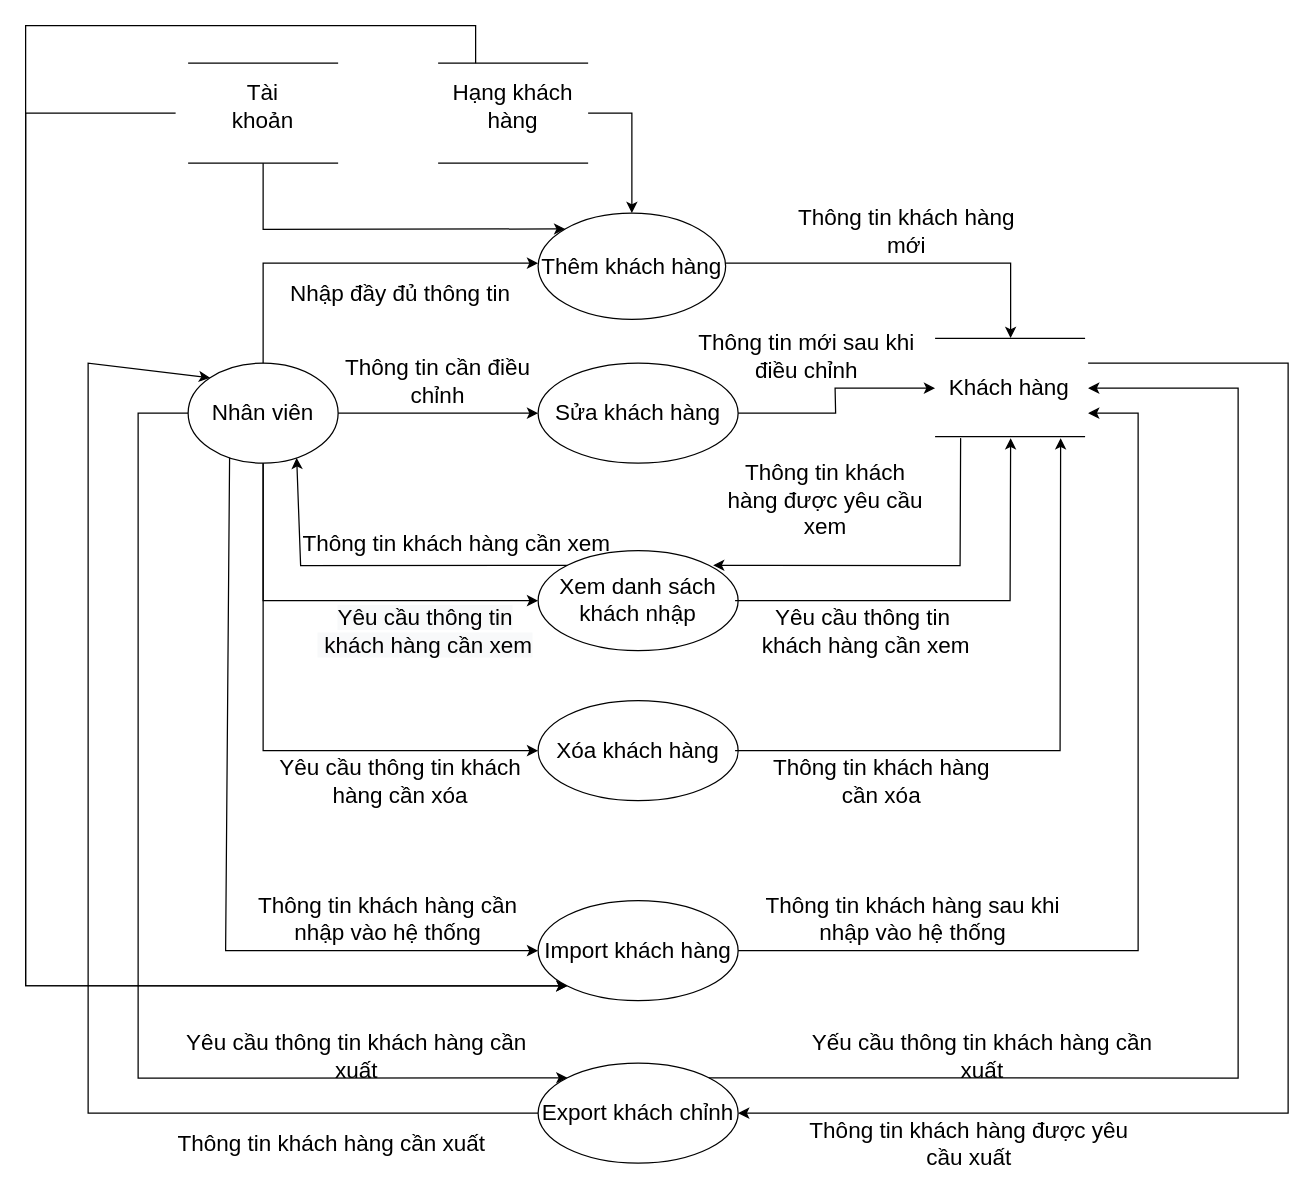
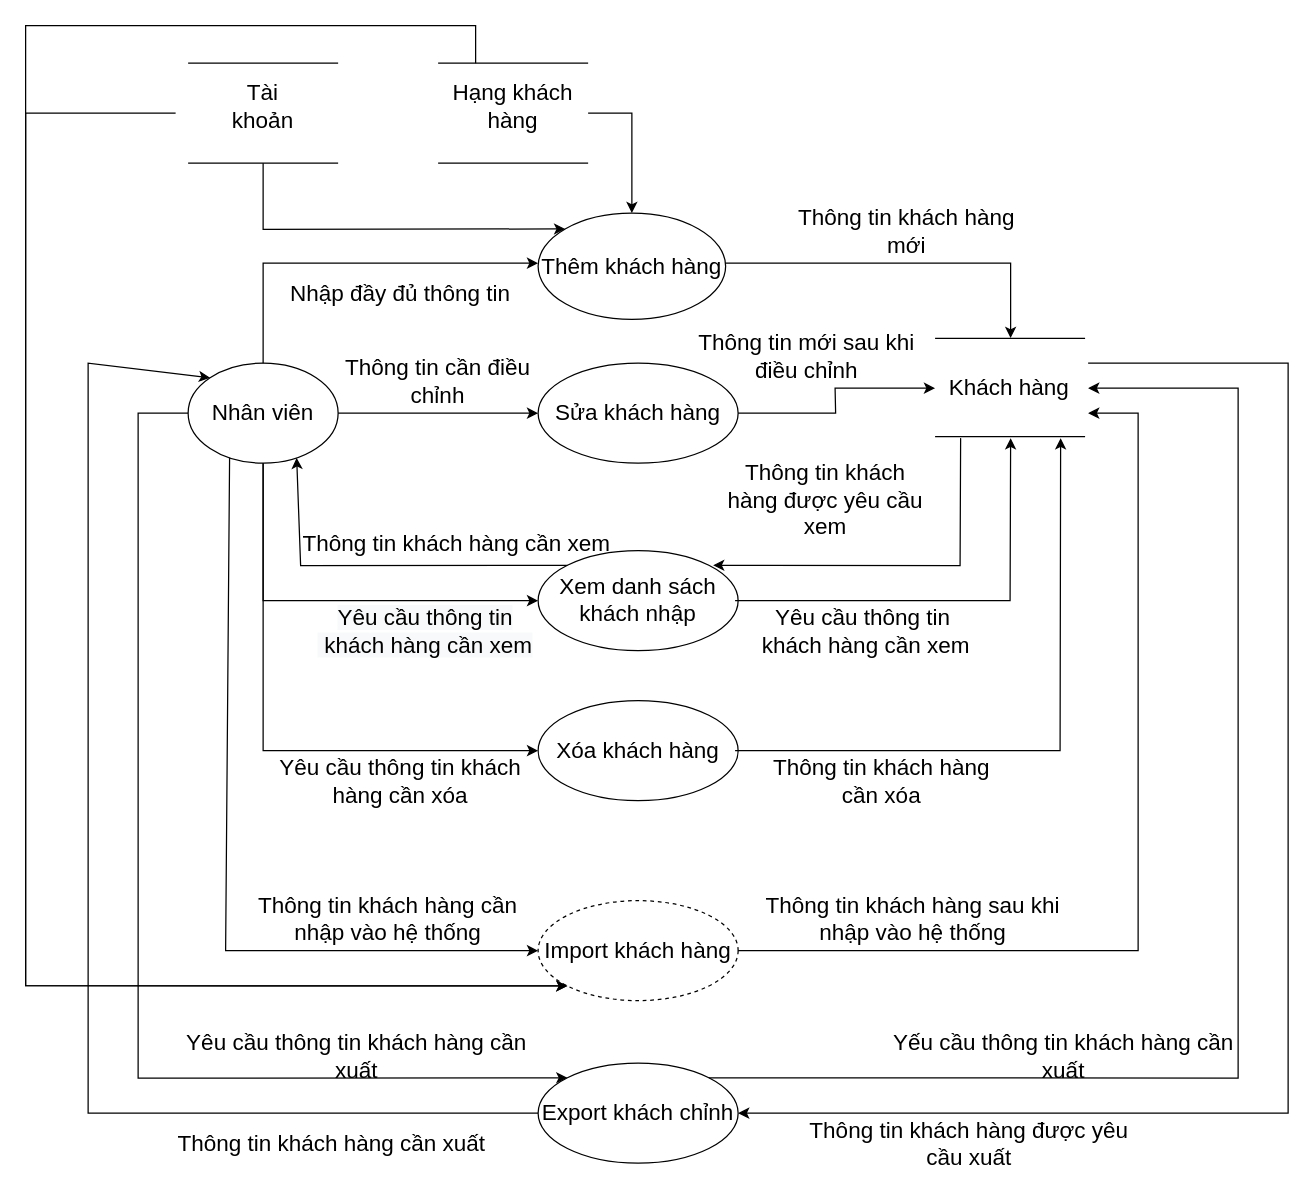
(638, 951) -> (638, 951)
(983, 1057) -> (1064, 1057)
